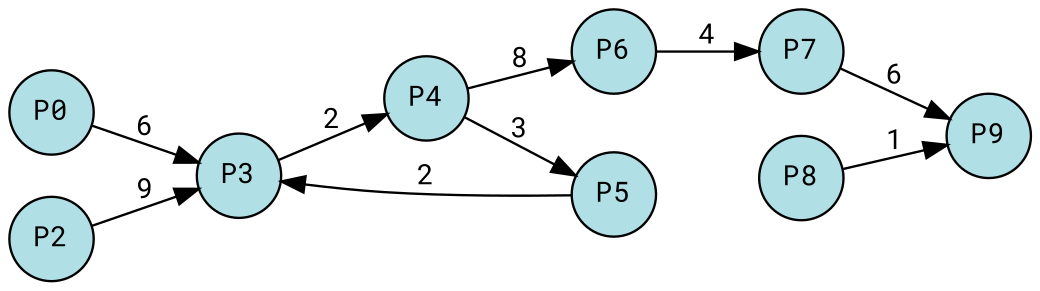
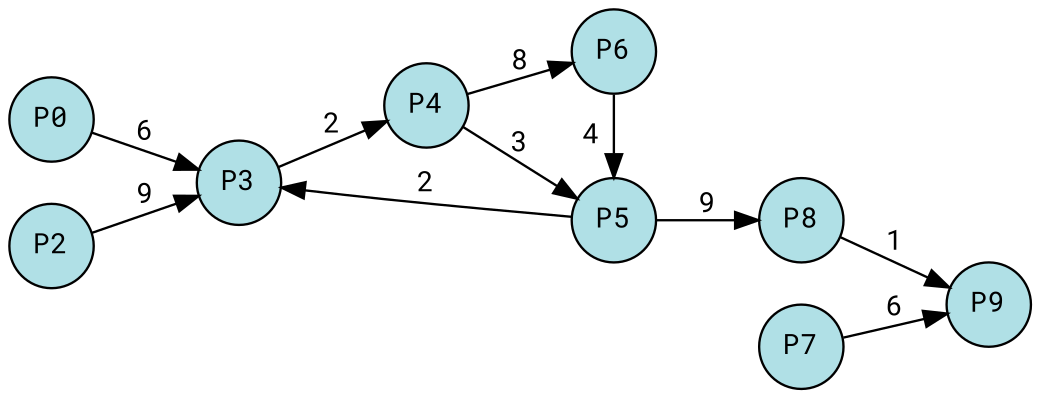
(696, 52) -> (614, 124)
none -> (696, 220)
